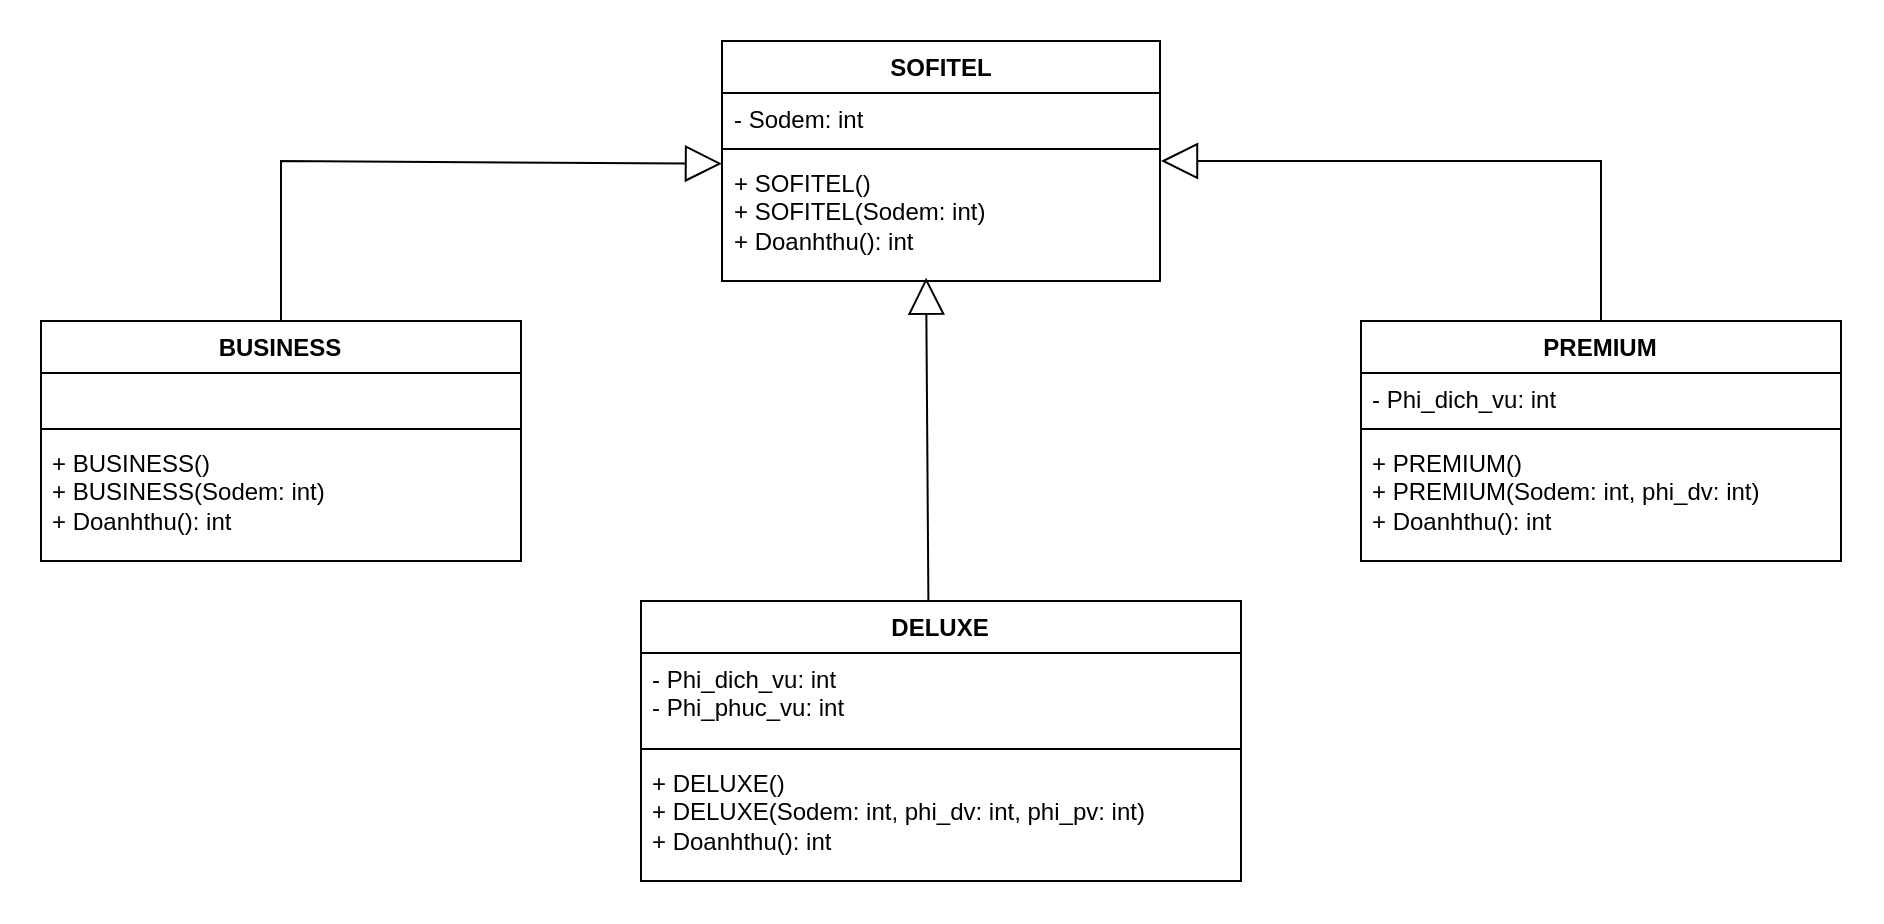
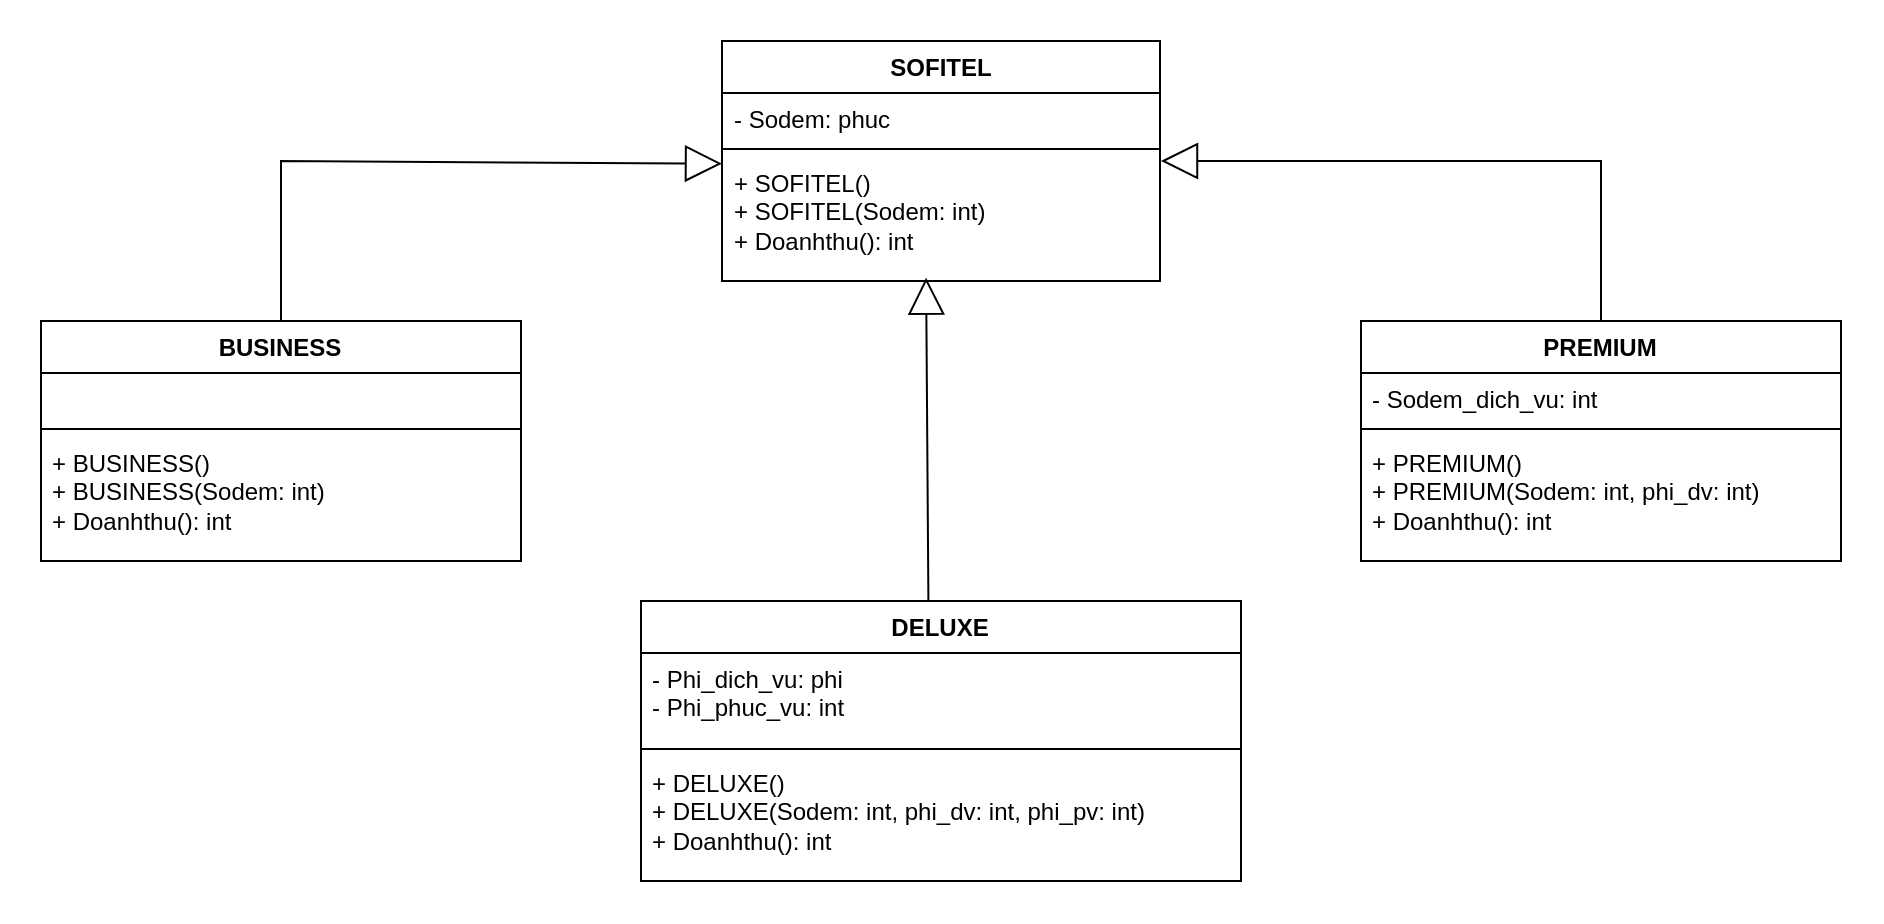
(803, 121) -> (813, 121)
(1475, 401) -> (1492, 401)
(758, 696) -> (758, 696)
